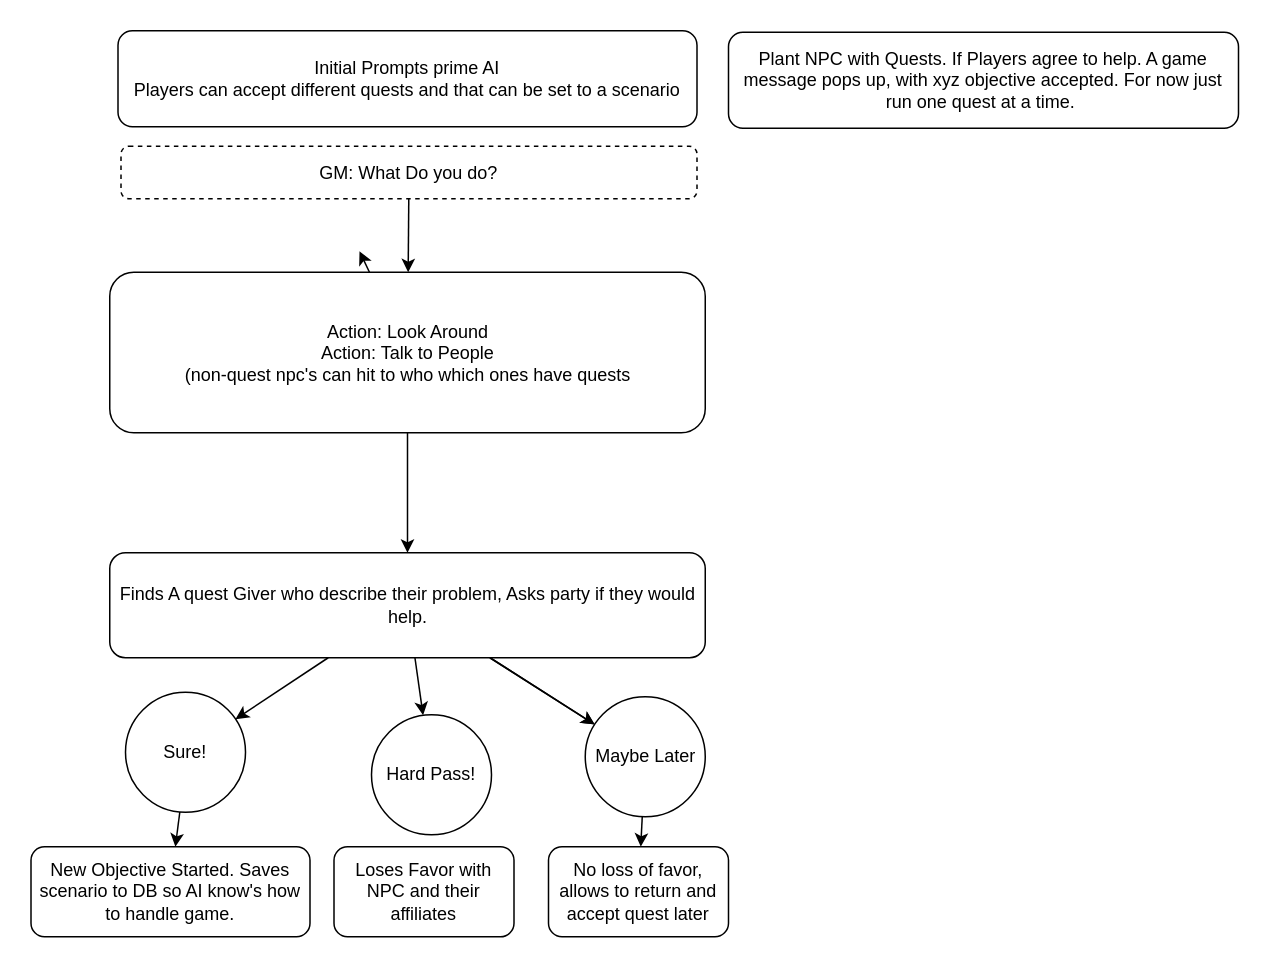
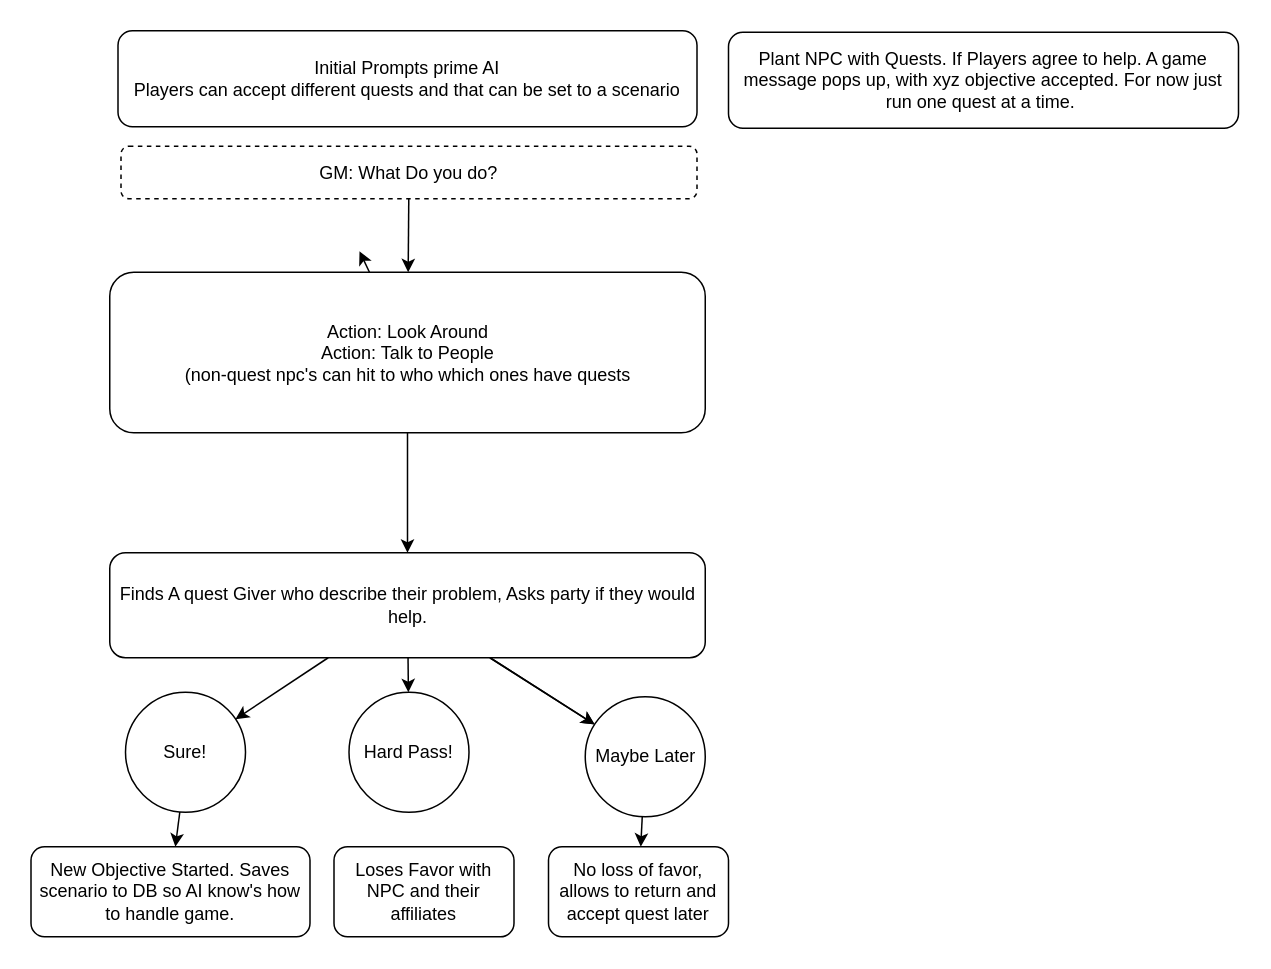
(431, 775) -> (409, 752)
